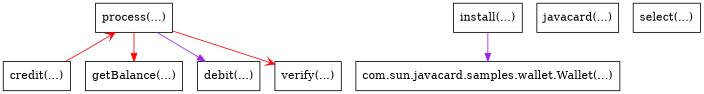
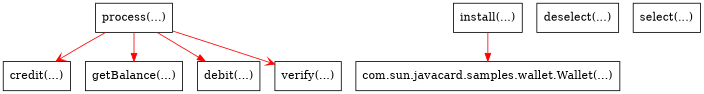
(578, 18) -> (578, 18)
(488, 43) -> (488, 43)
(178, 45) -> (178, 45)
(87, 49) -> (84, 45)
